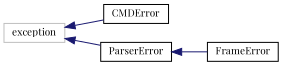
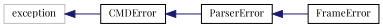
(88, 43) -> (189, 14)
